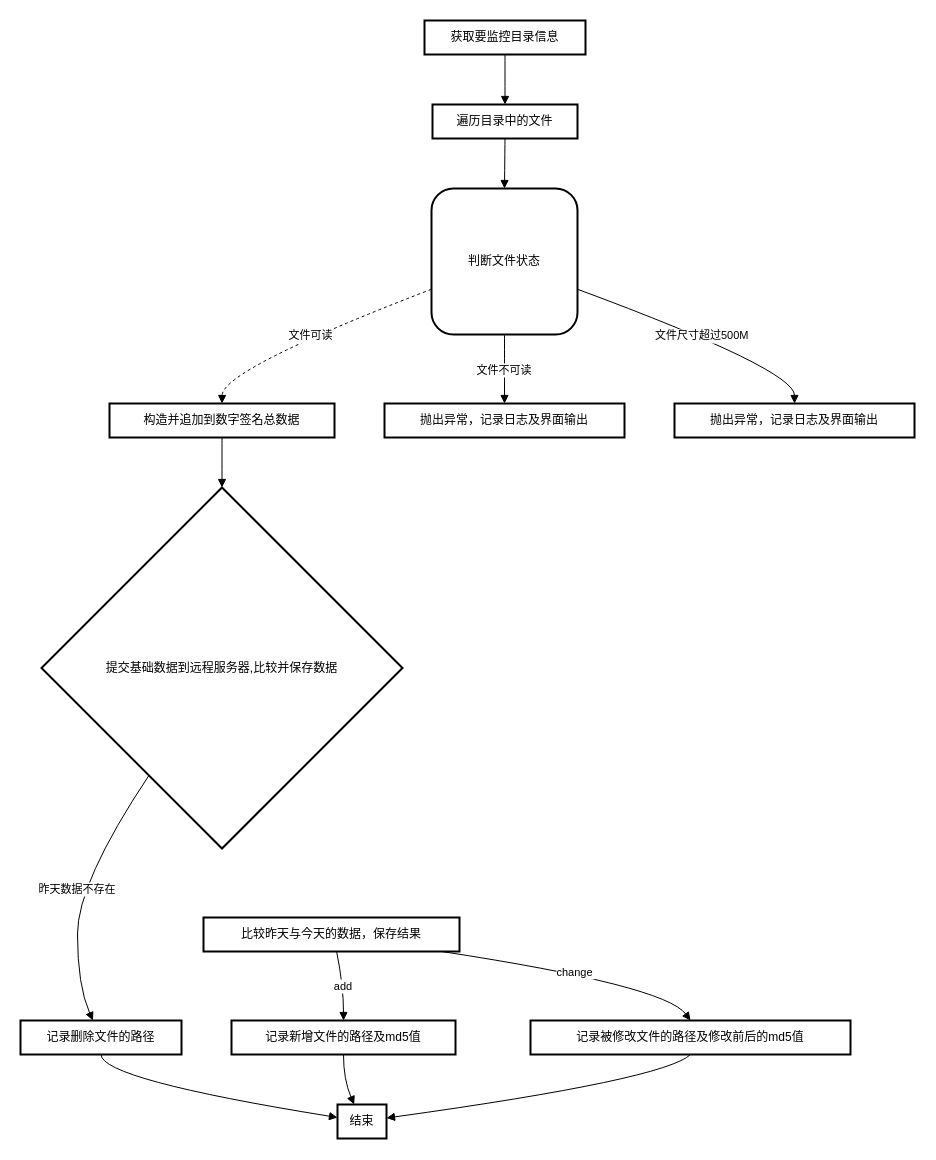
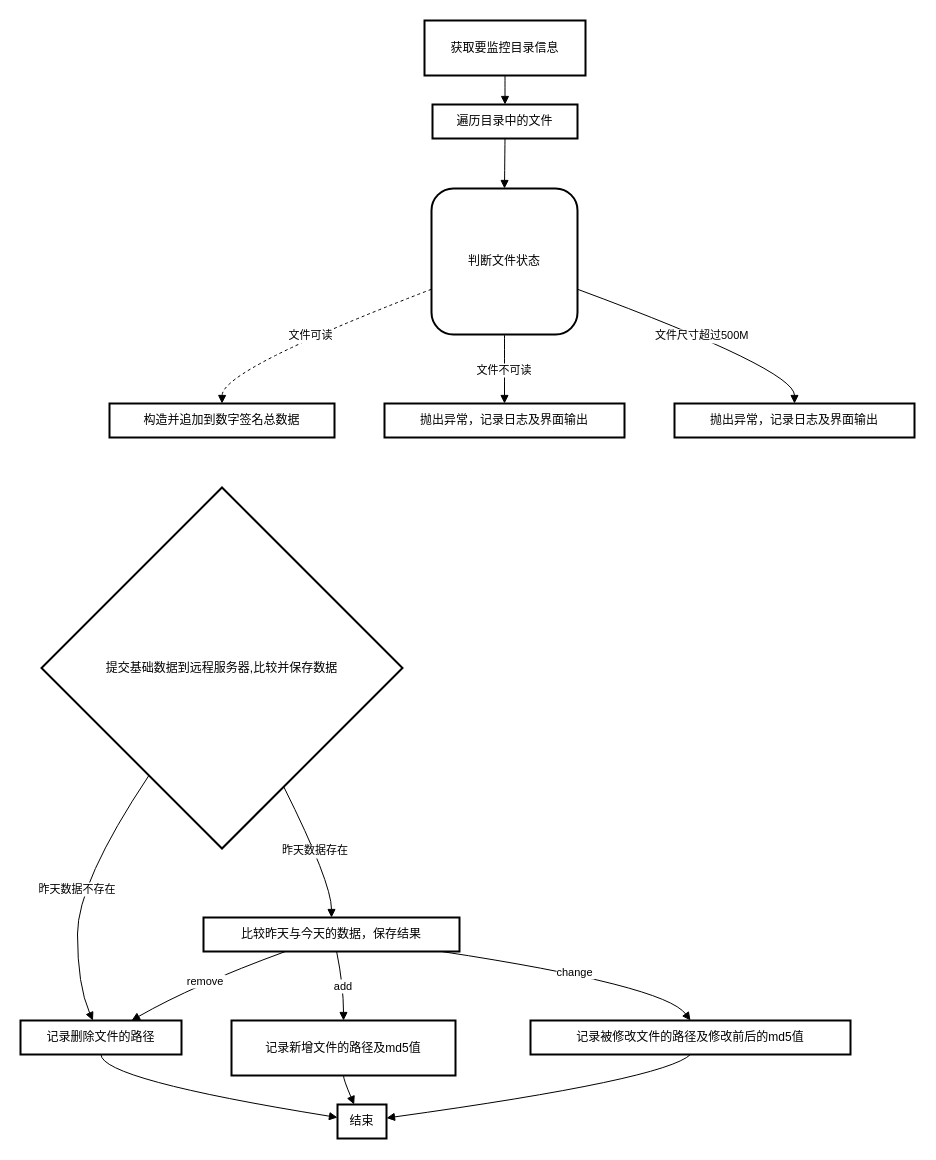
(505, 38) -> (505, 48)
(222, 459) -> none
none -> (311, 846)
none -> (210, 981)
(344, 1038) -> (344, 1048)
